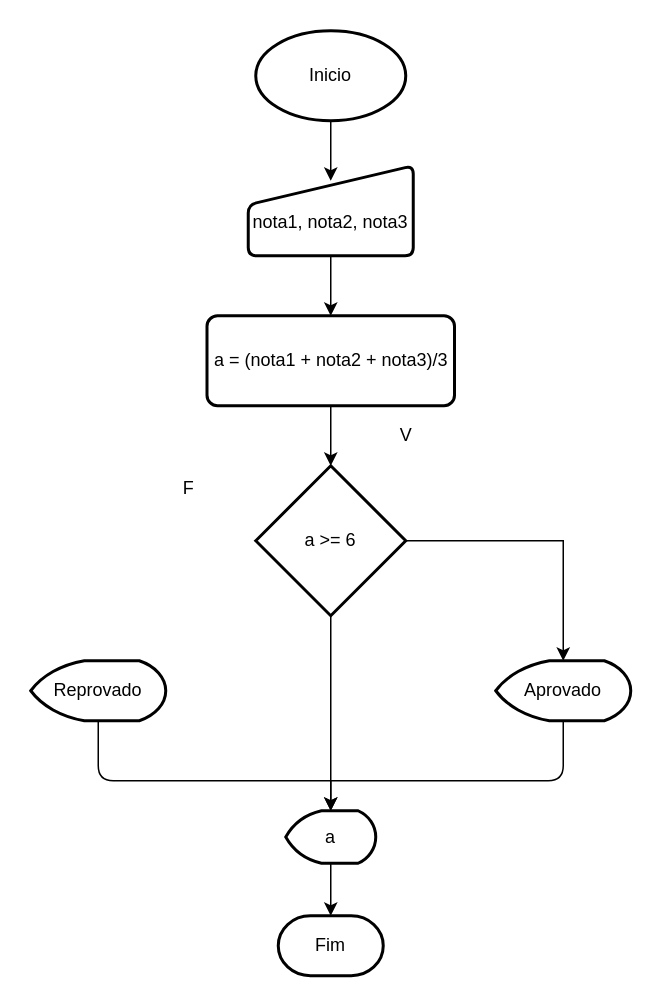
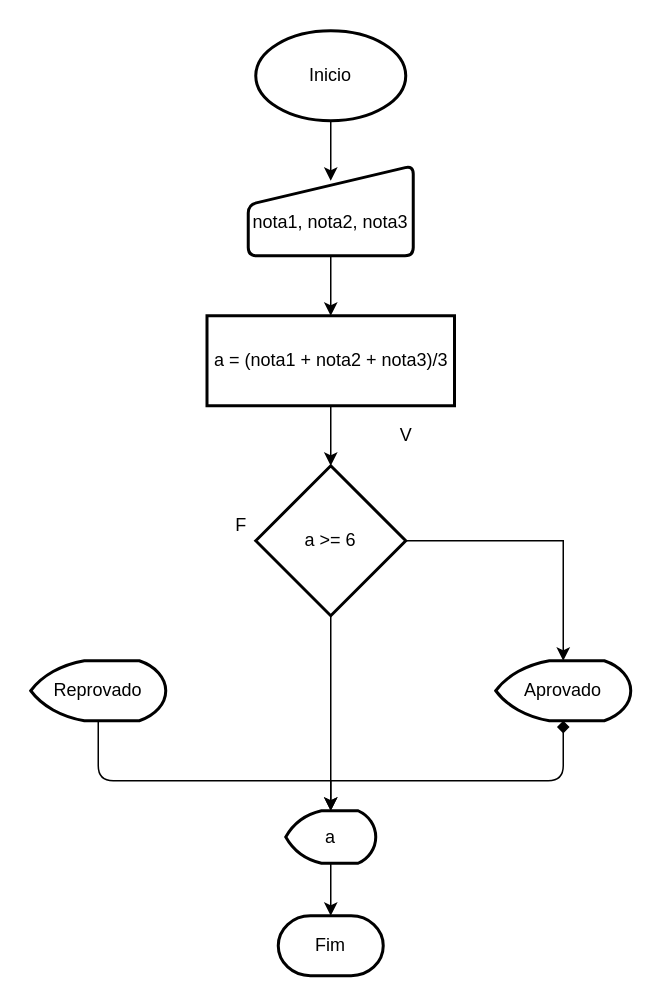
(331, 361) -> (331, 361)
(188, 488) -> (241, 526)
(563, 727) -> (563, 733)
